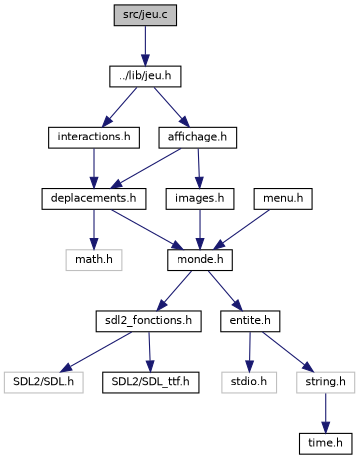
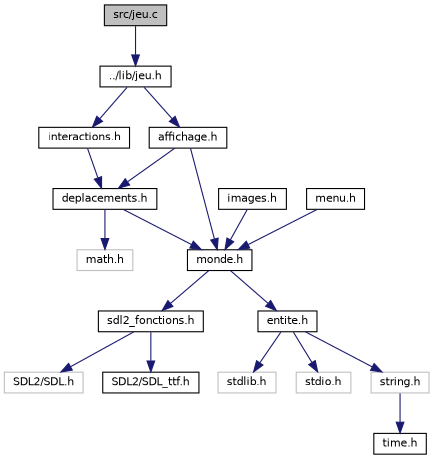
(199, 163) -> (202, 194)
none -> (247, 383)
